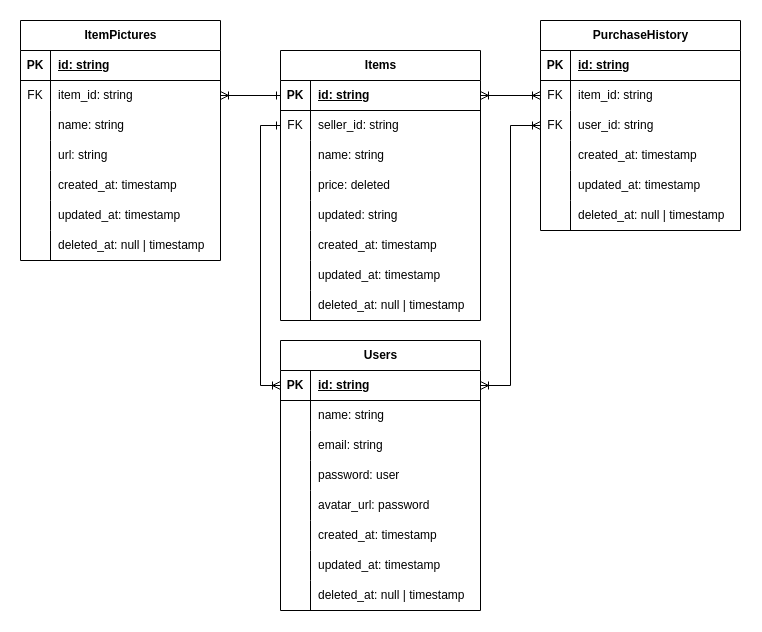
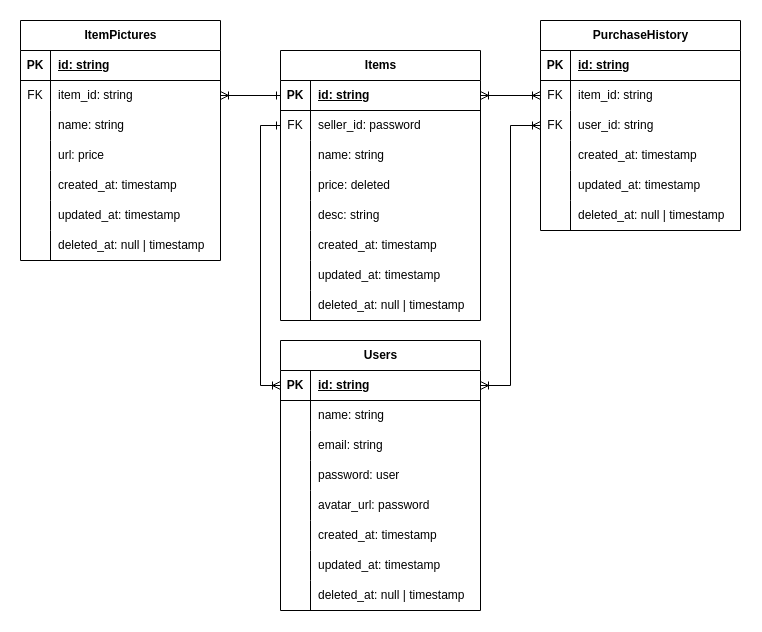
(366, 126) -> (375, 126)
(89, 156) -> (86, 156)
(364, 216) -> (354, 216)
